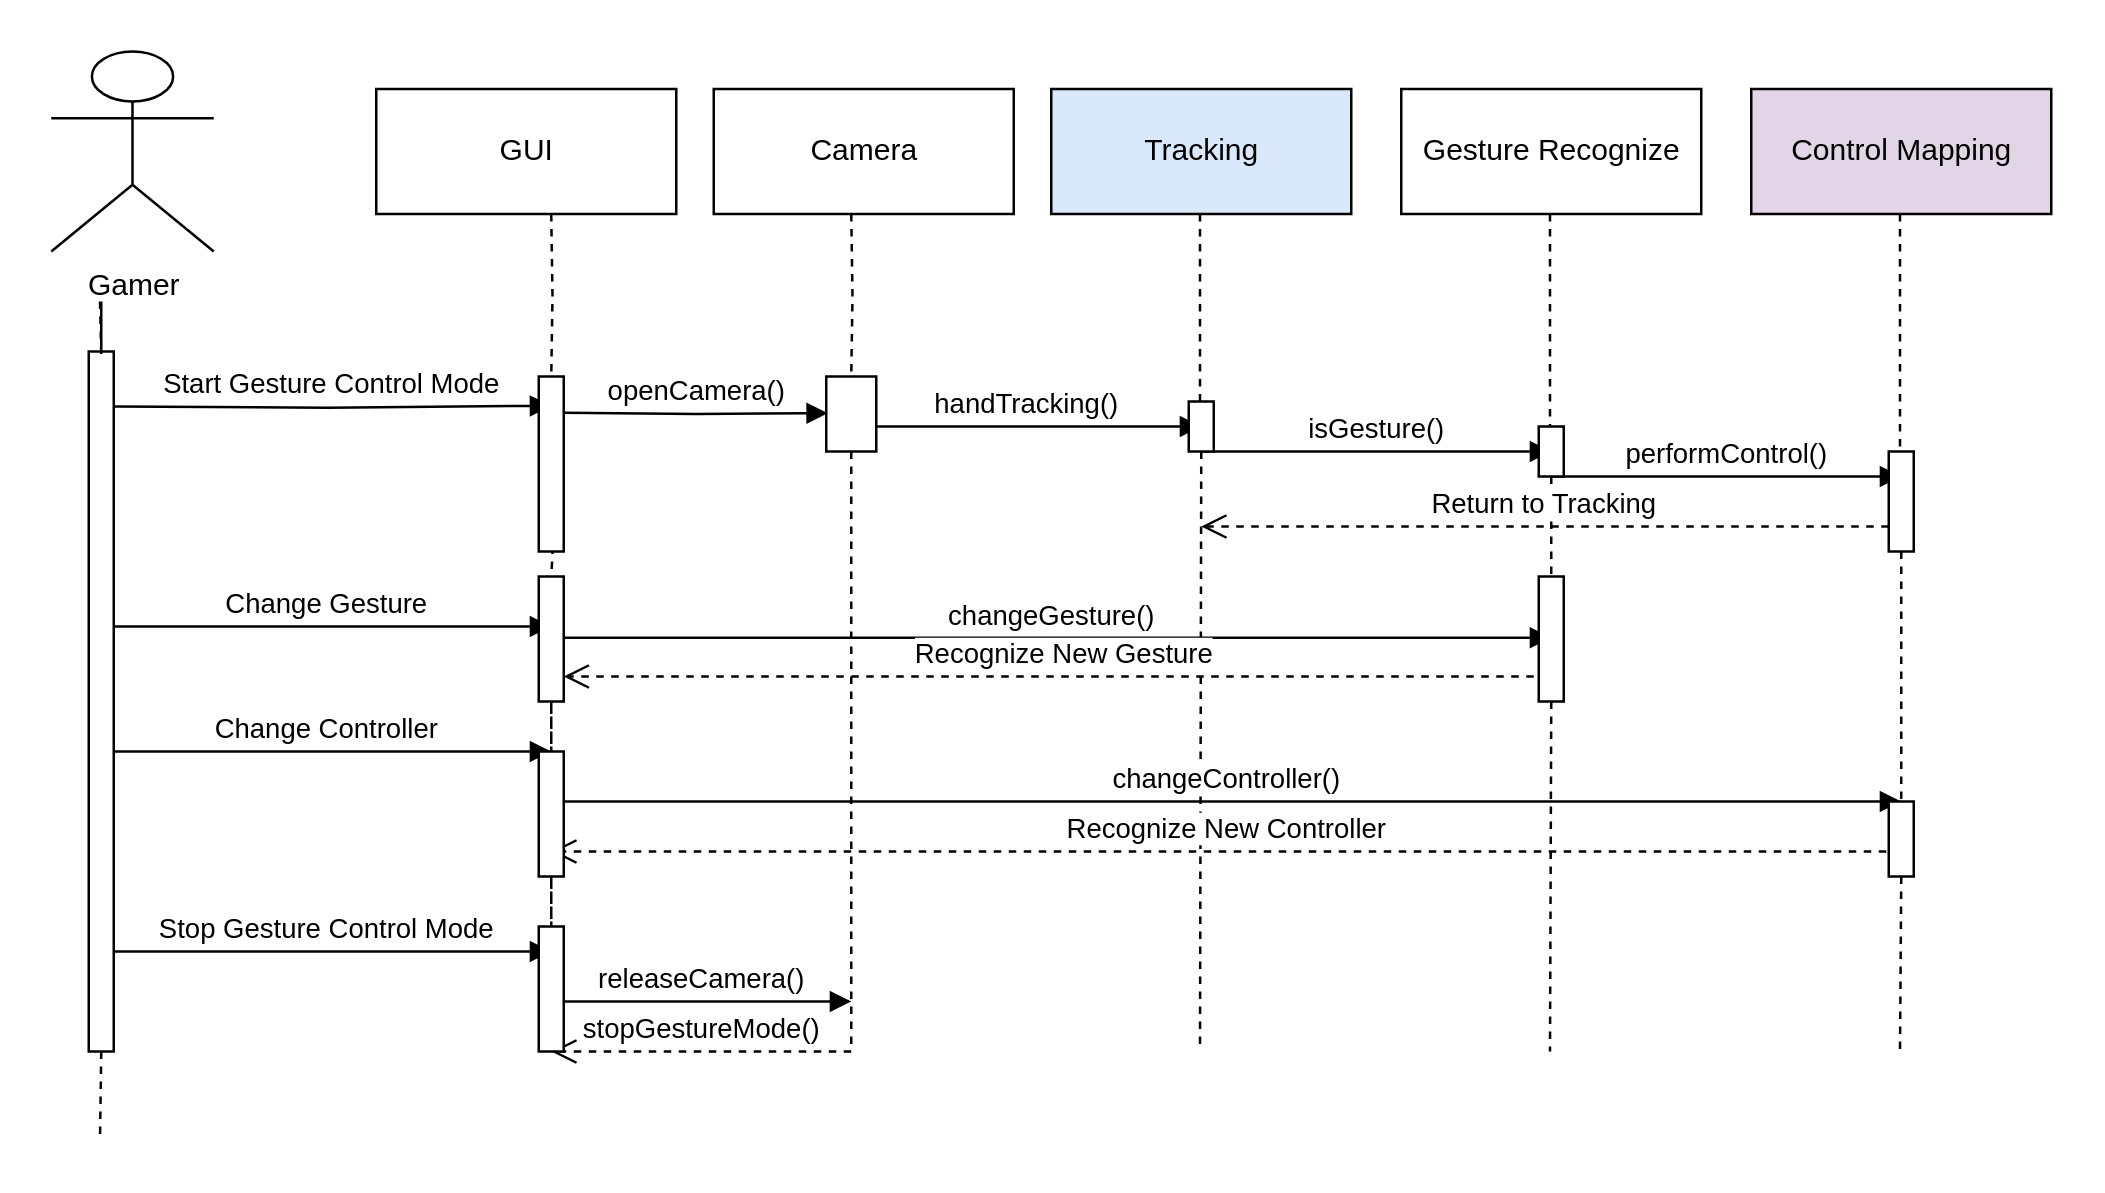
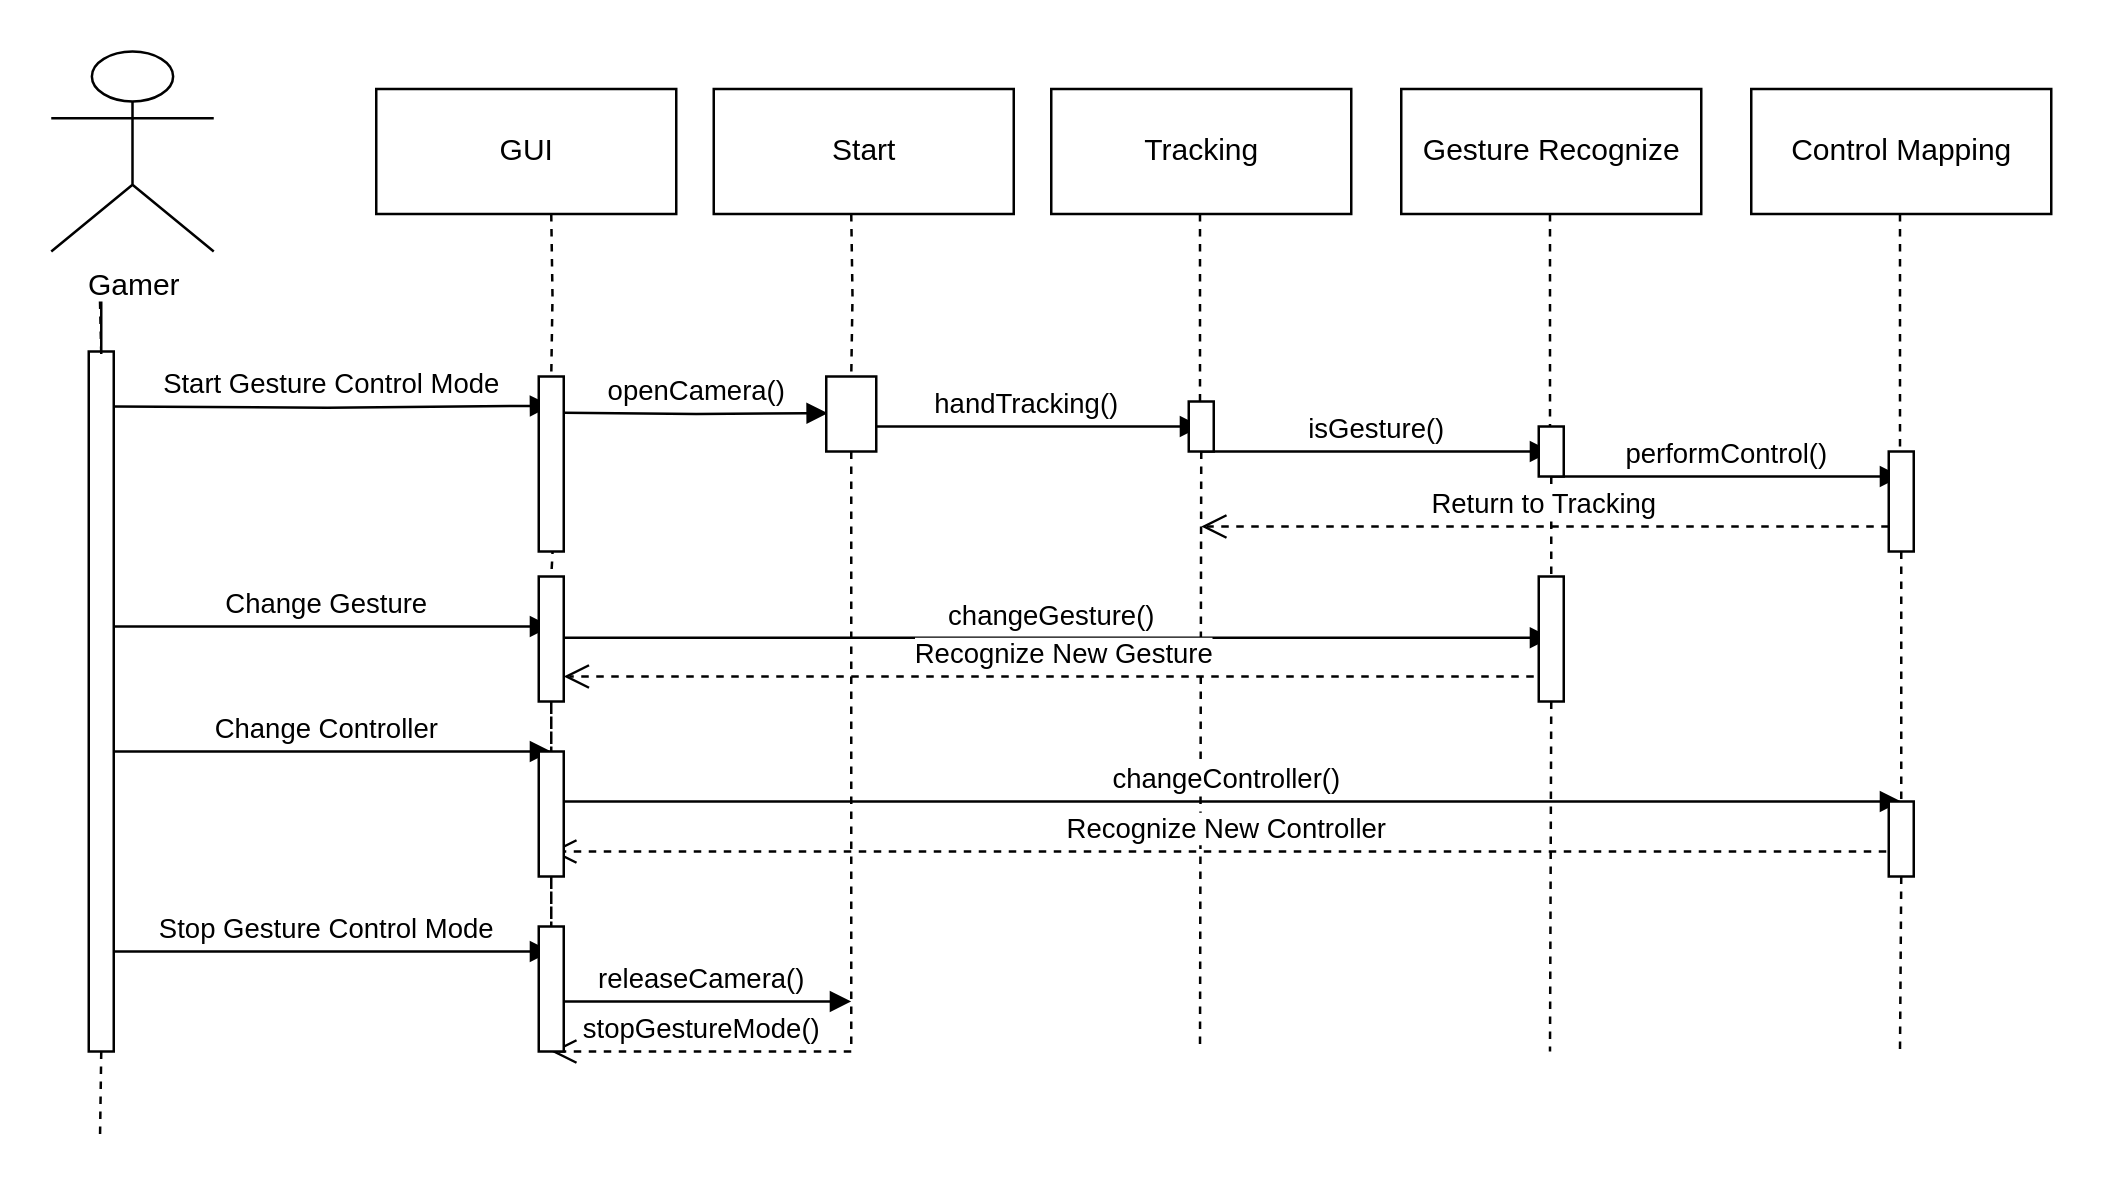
(865, 151) -> (865, 151)
(1201, 151) -> (1201, 151)
(1901, 151) -> (1901, 151)
